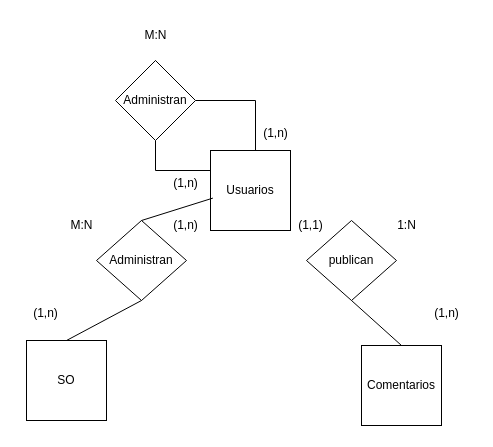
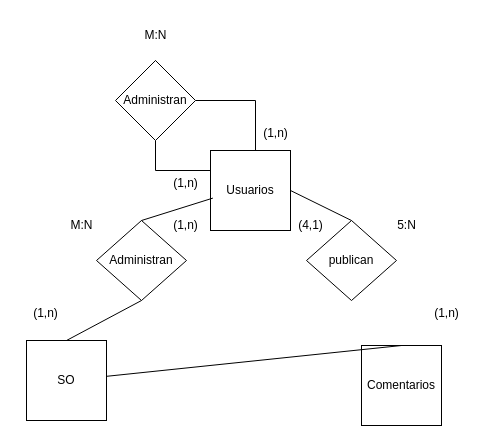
none -> (321, 206)
(311, 226) -> (311, 226)
(407, 226) -> (407, 226)
(377, 323) -> (254, 361)
